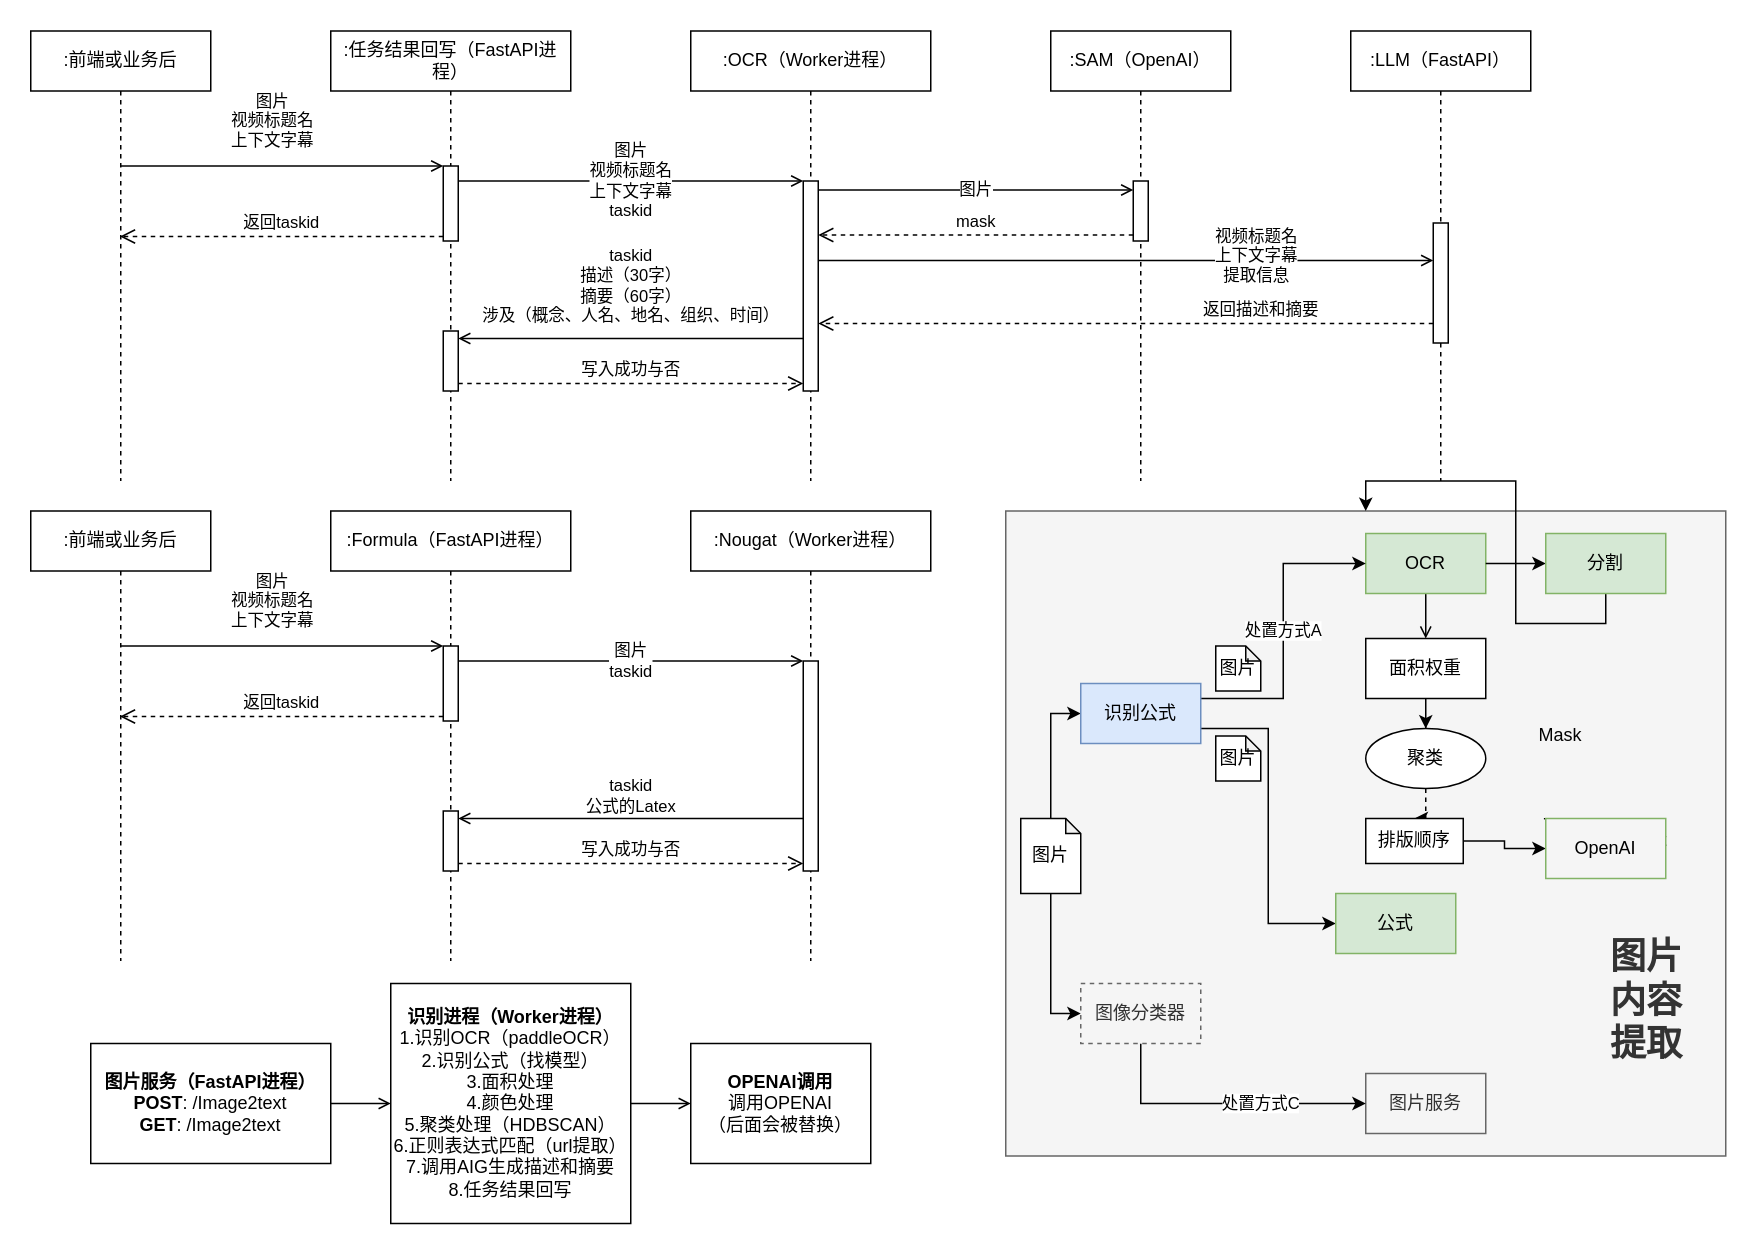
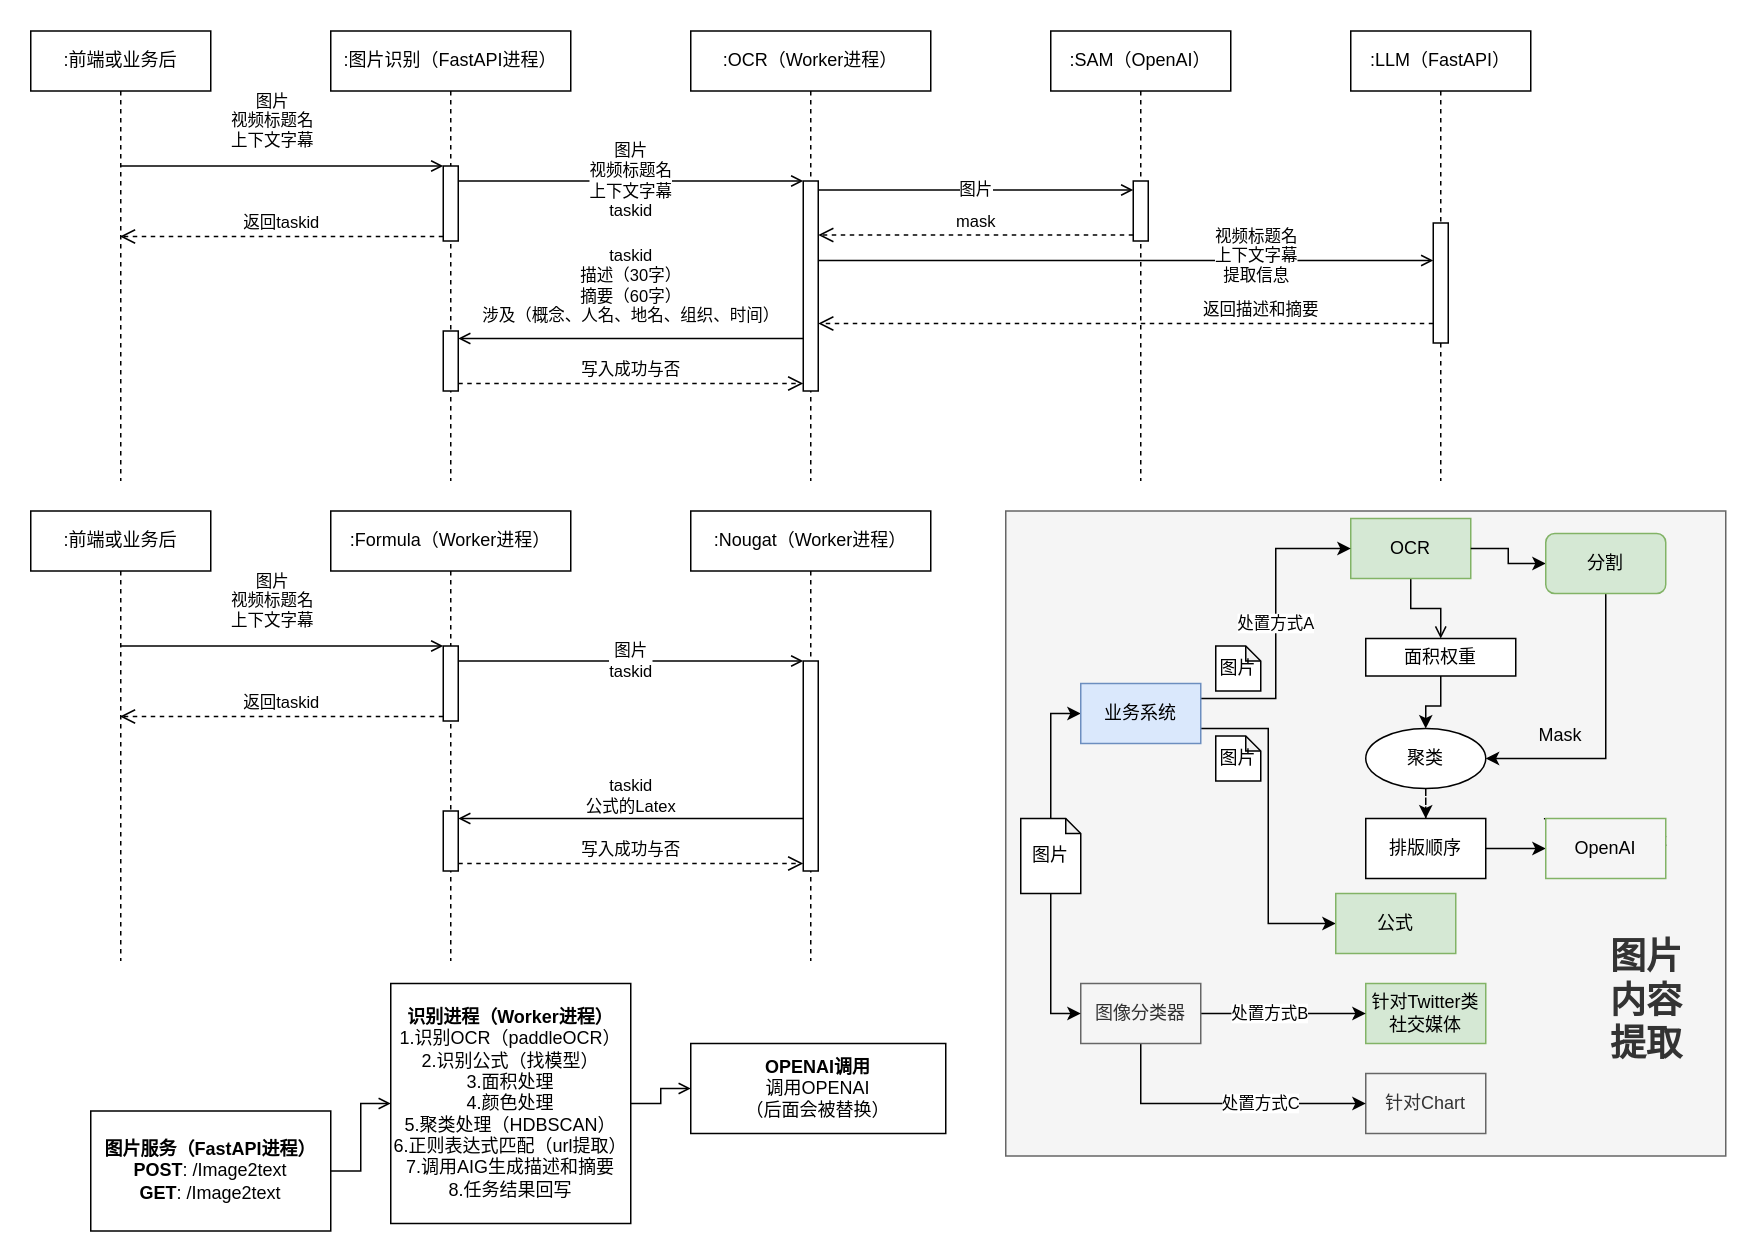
(451, 61) -> (451, 61)
(1516, 513) -> (1606, 744)
(451, 541) -> (451, 541)
(1426, 563) -> (1411, 548)
(1606, 563) -> (1606, 563)
(1426, 668) -> (1441, 657)
(1141, 713) -> (1141, 713)
(1415, 841) -> (1426, 848)
(1141, 1013) -> (1141, 1013)
none -> (1278, 1013)
none -> (1426, 1013)
(211, 1103) -> (211, 1171)
(781, 1103) -> (818, 1088)
(1426, 1103) -> (1426, 1103)
